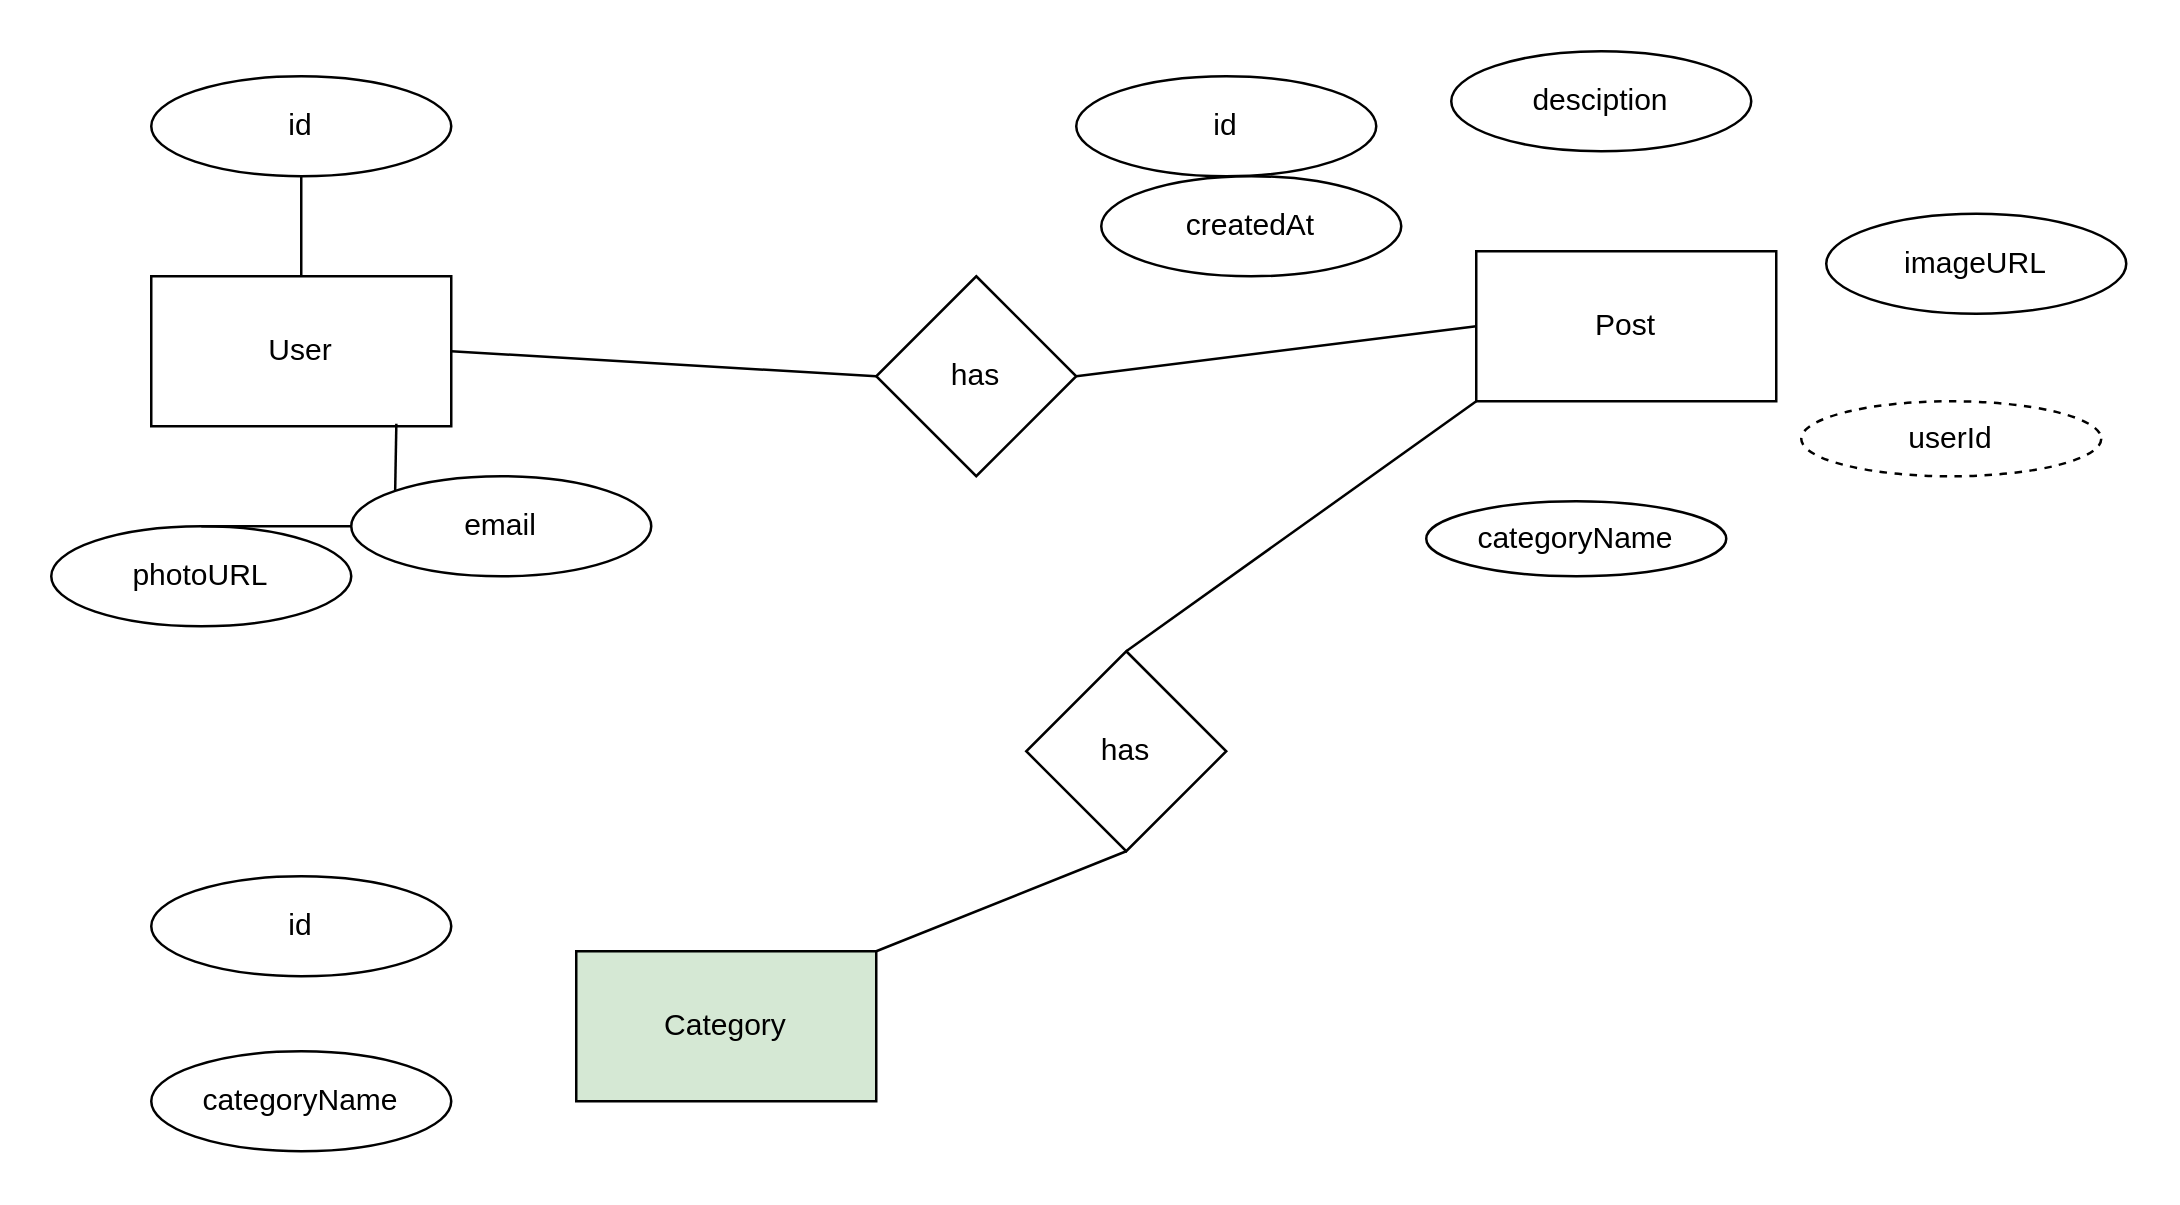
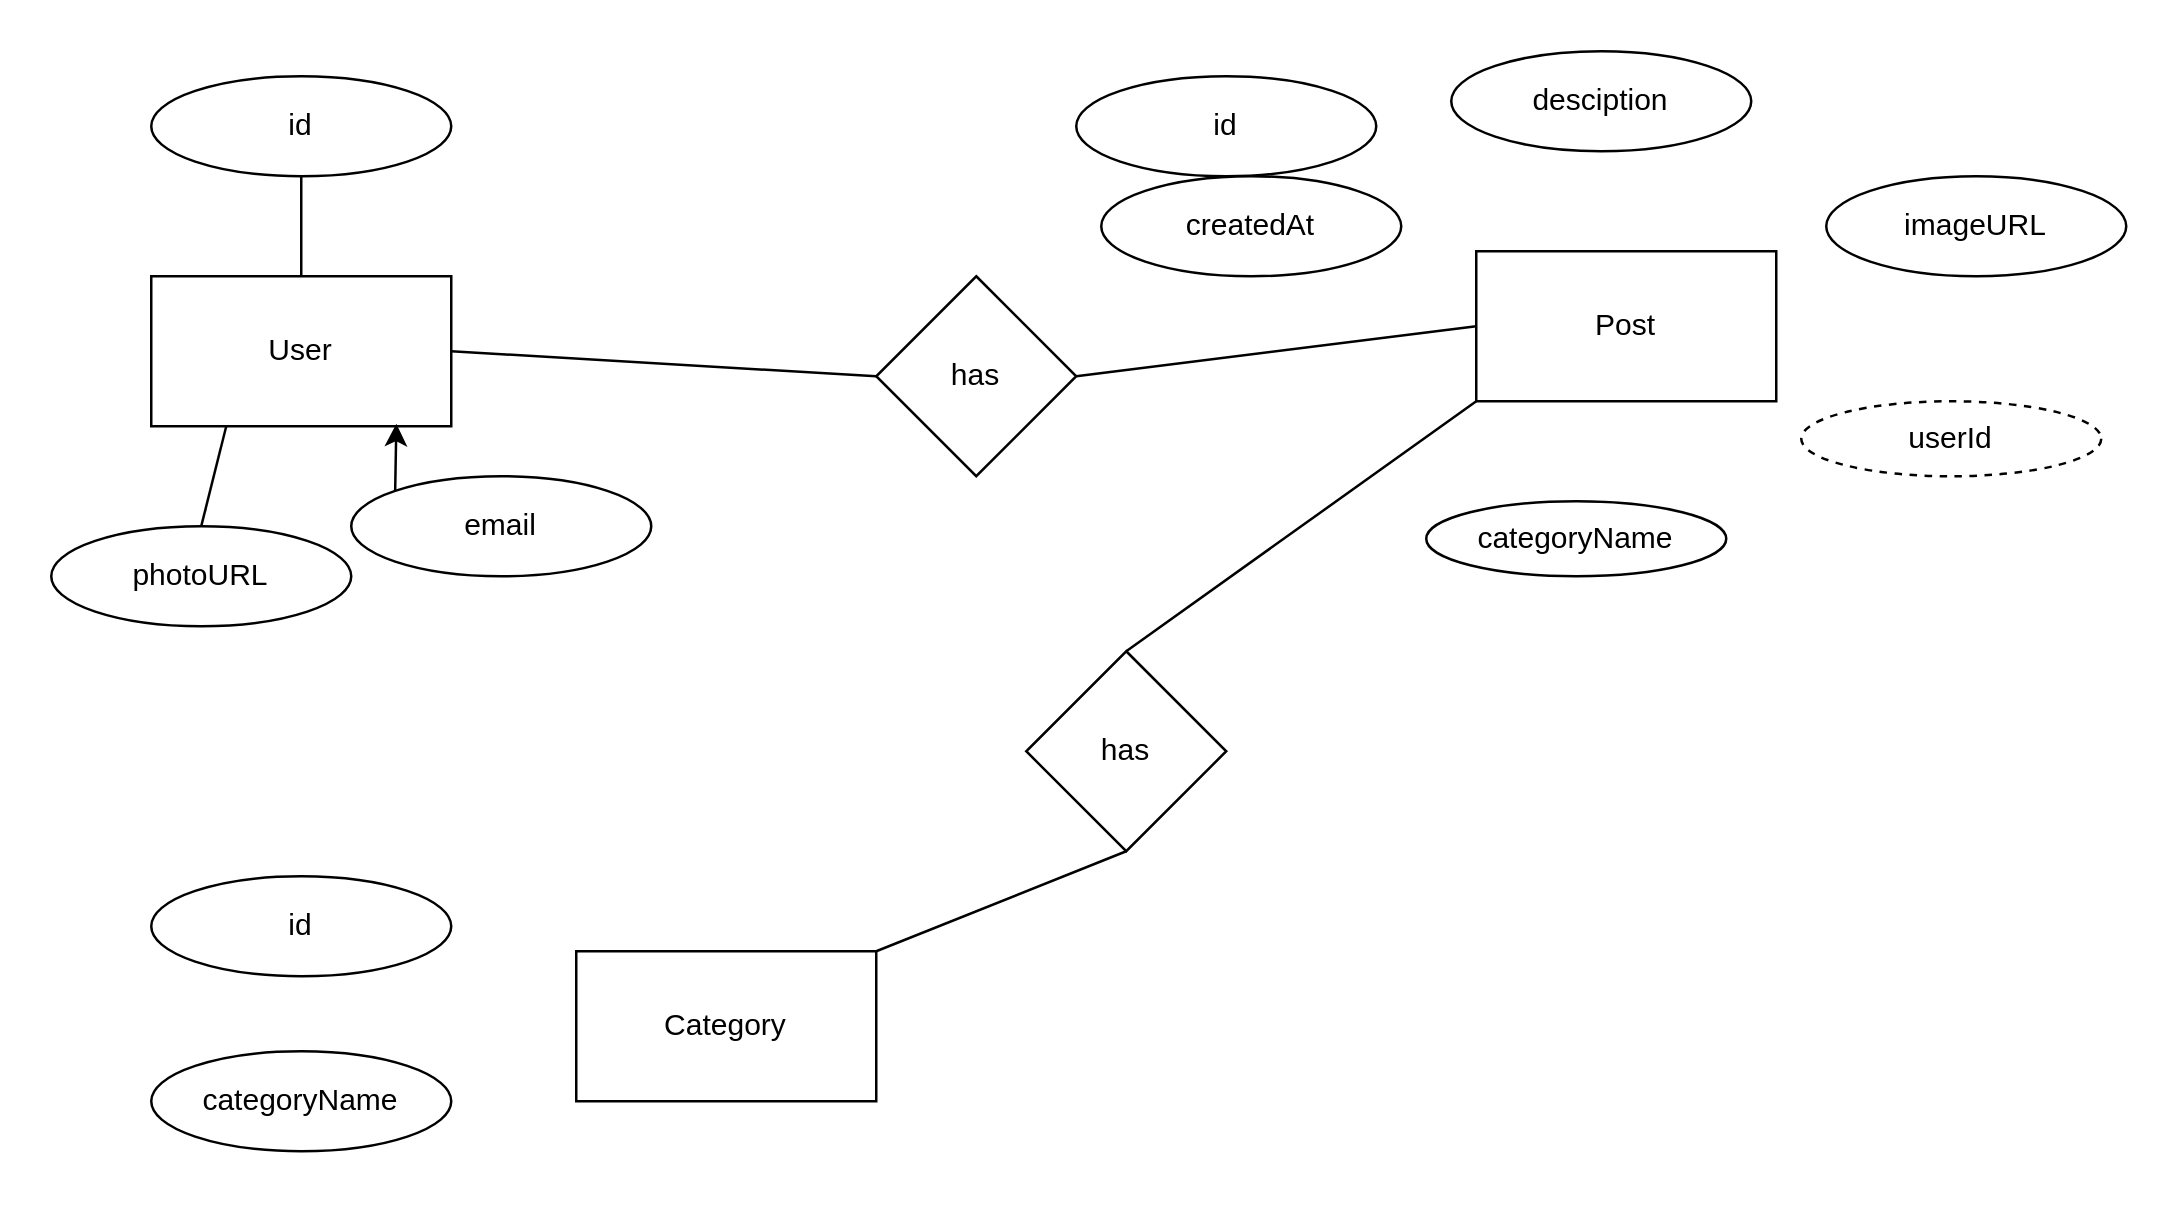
(1976, 264) -> (1976, 226)
(396, 434) -> (396, 442)
(286, 526) -> (214, 477)
(726, 1026) -> (726, 1026)
